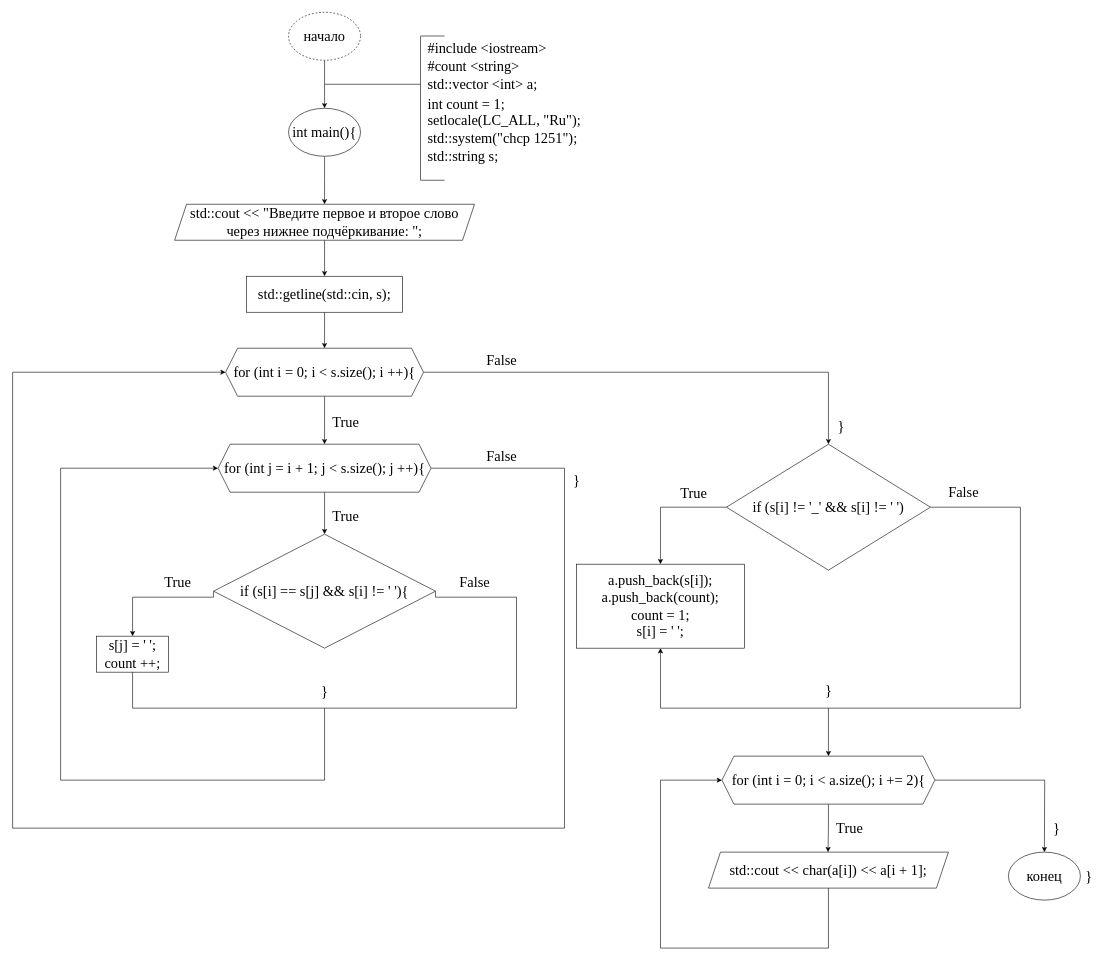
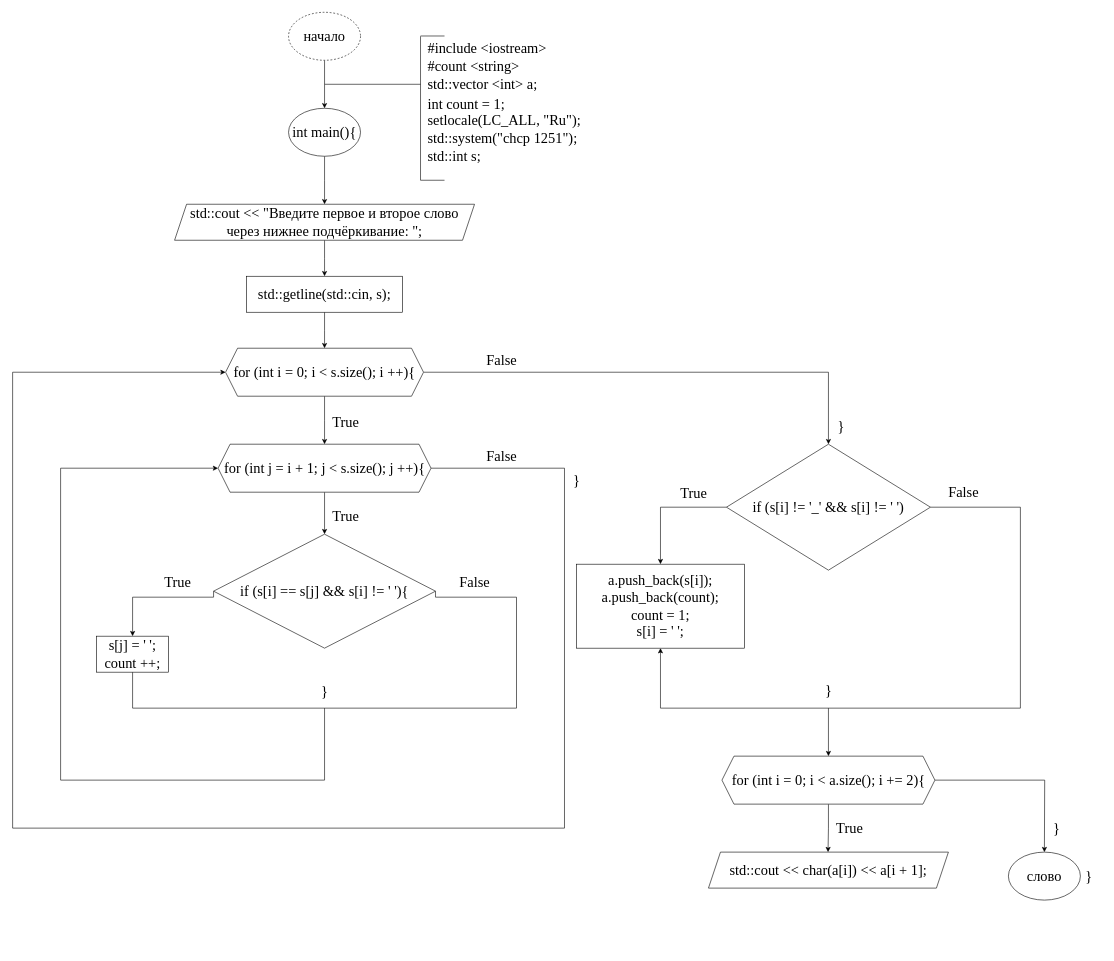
(475, 156) -> (462, 156)
(660, 864) -> none
(1044, 876) -> (1044, 876)
